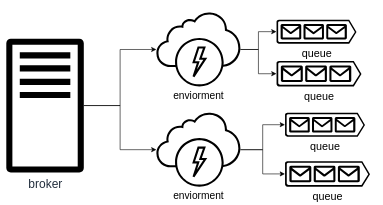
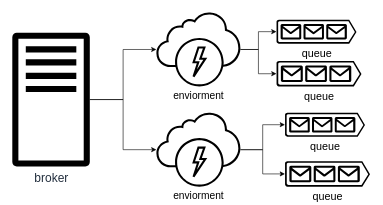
(45, 105) -> (51, 99)
